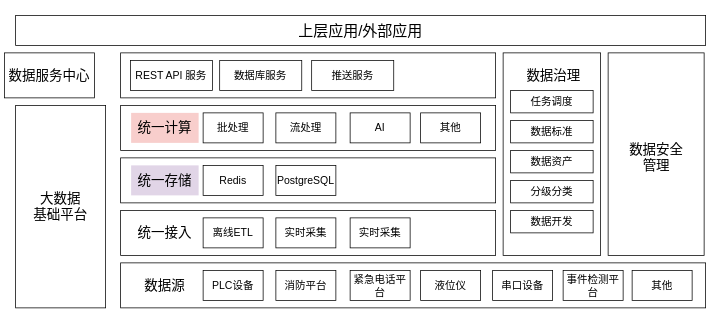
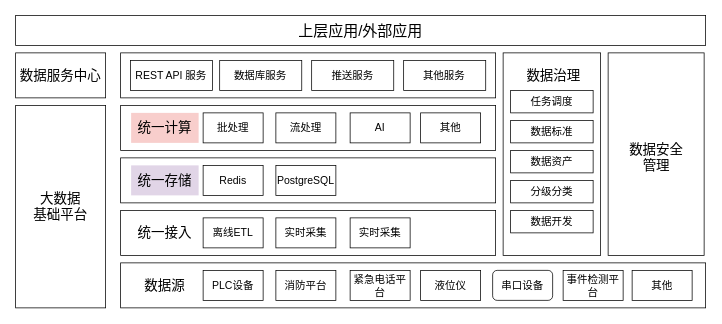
(49, 75) -> (60, 75)
none -> (444, 75)
(522, 285) -> (522, 285)
